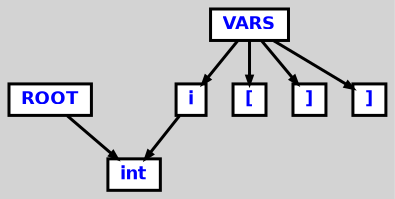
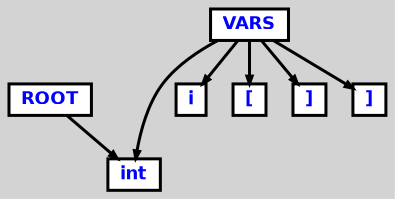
(165, 134) -> (162, 85)
